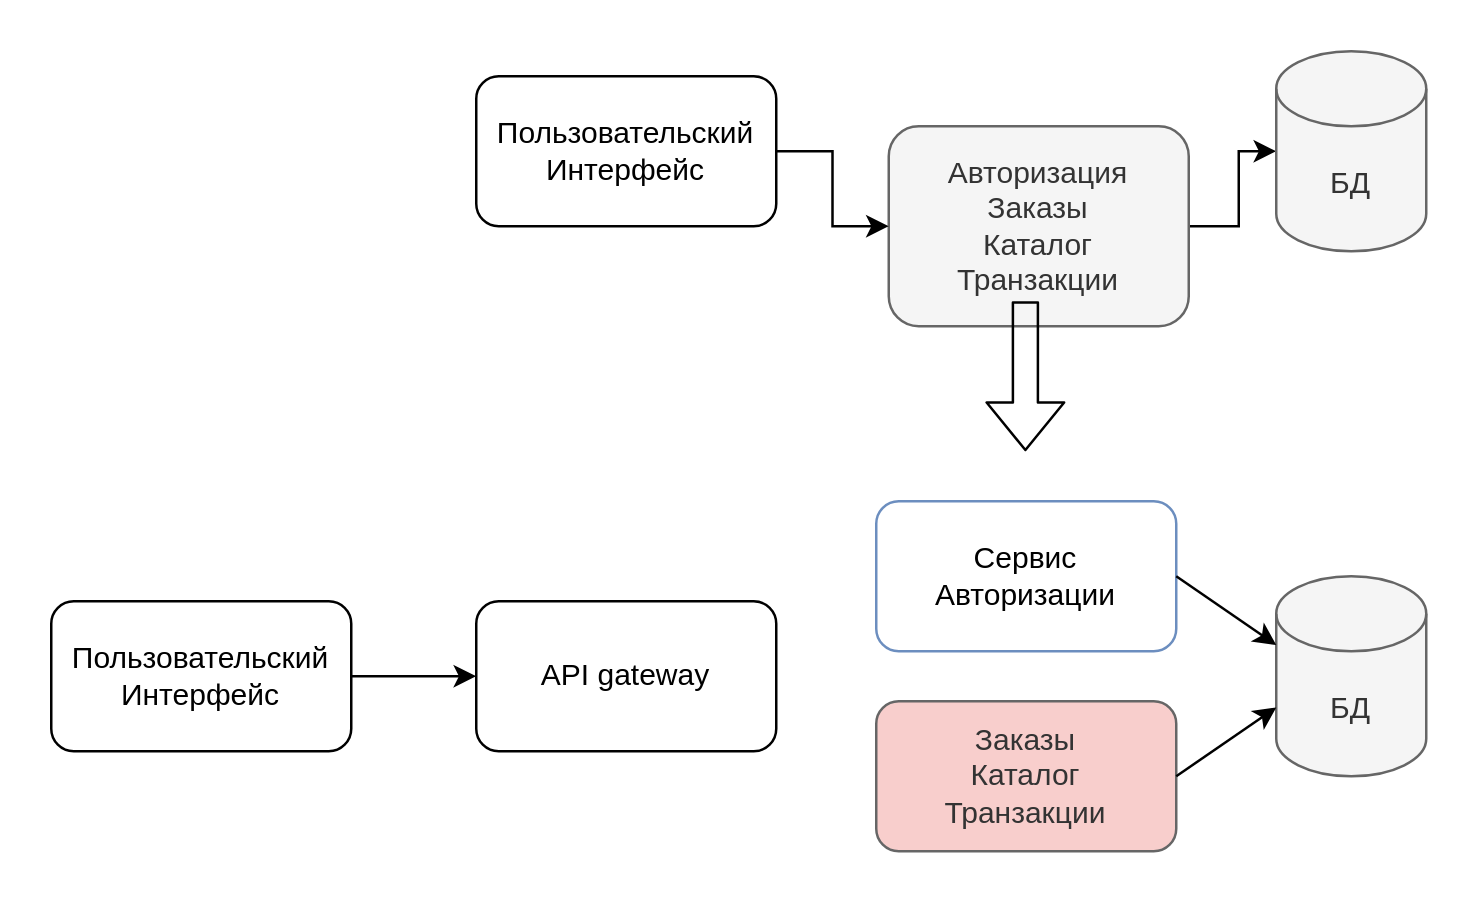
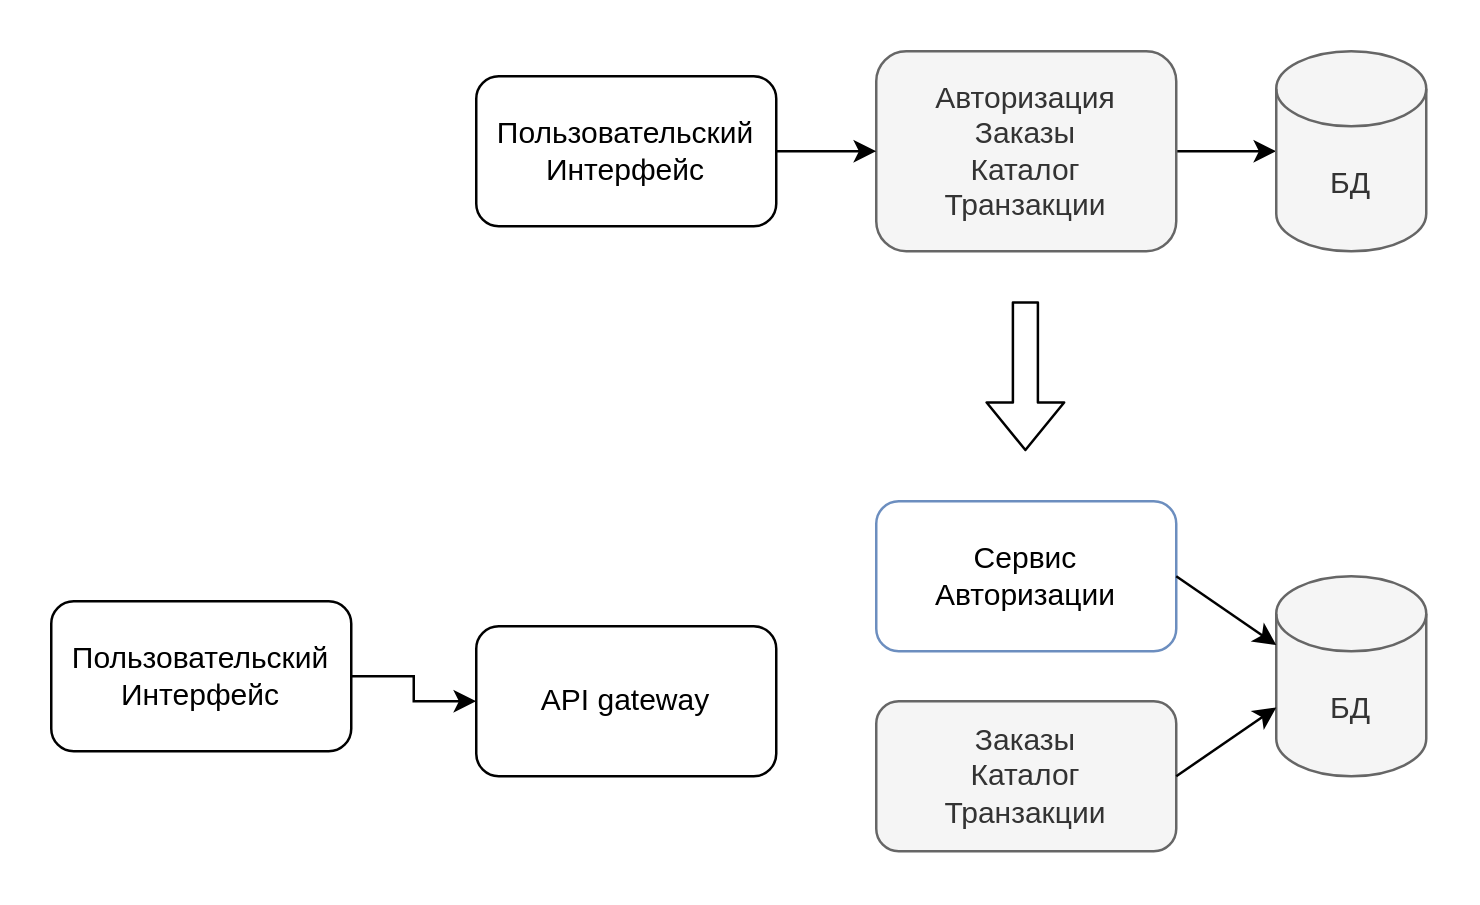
(1039, 226) -> (1026, 151)
(626, 676) -> (626, 701)
(1026, 776) -> (1026, 776)
